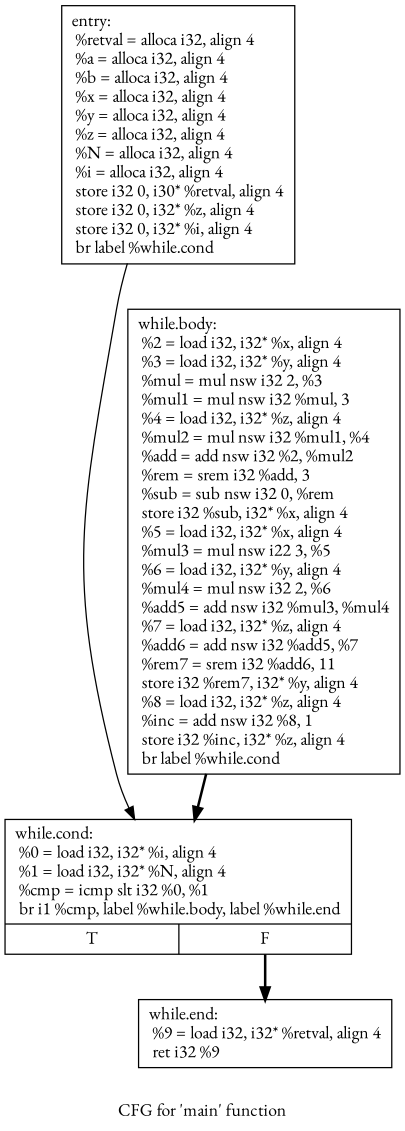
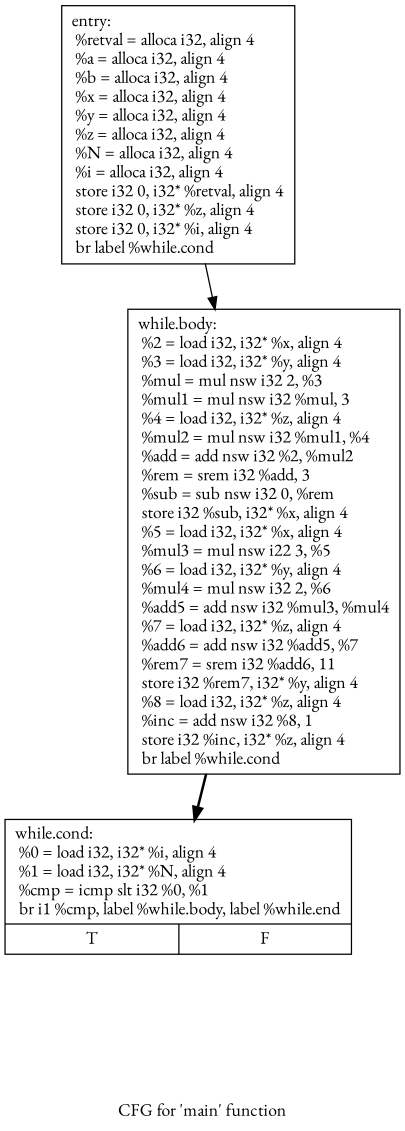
(178, 191) -> (178, 191)
(84, 537) -> (209, 280)
(265, 1034) -> none
